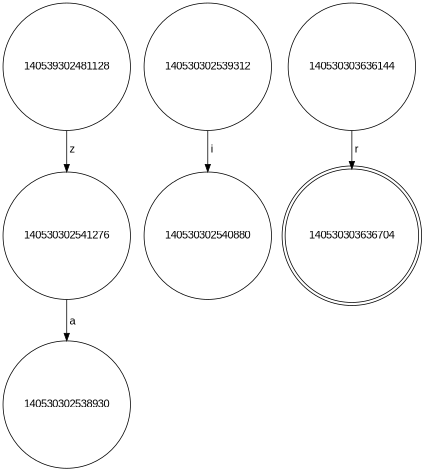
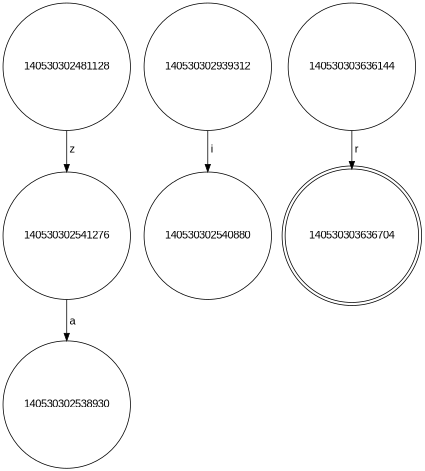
(67, 67) -> (67, 67)
(208, 67) -> (208, 67)
